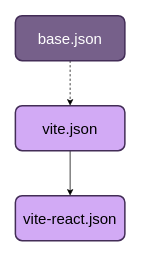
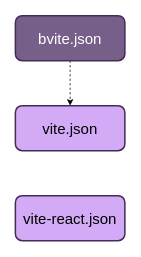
(70, 38) -> (70, 38)
(70, 189) -> none
